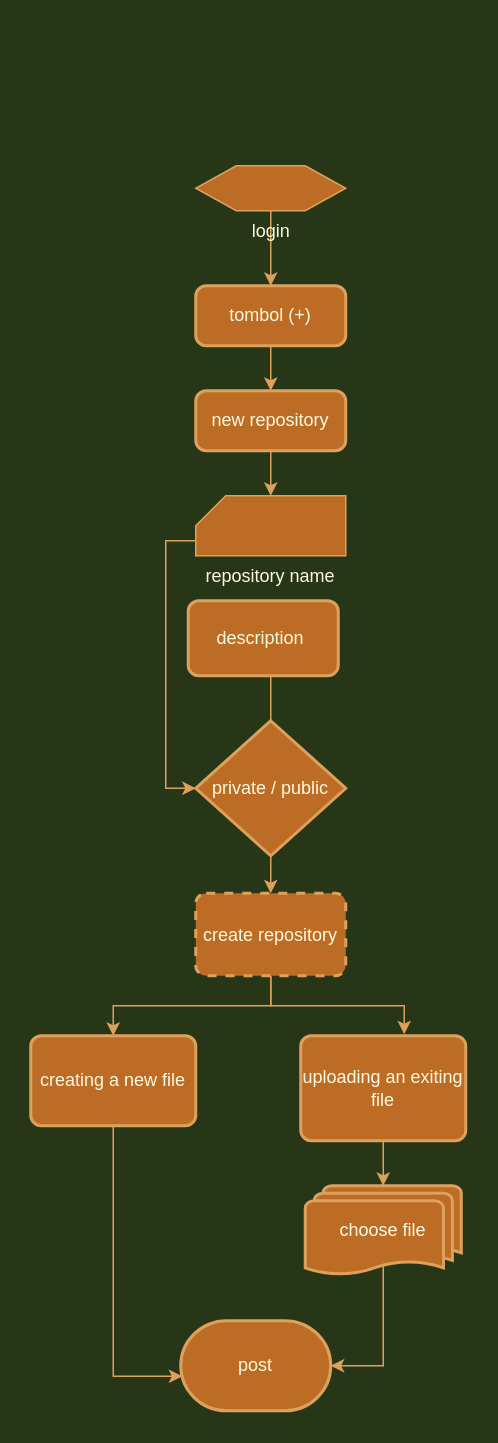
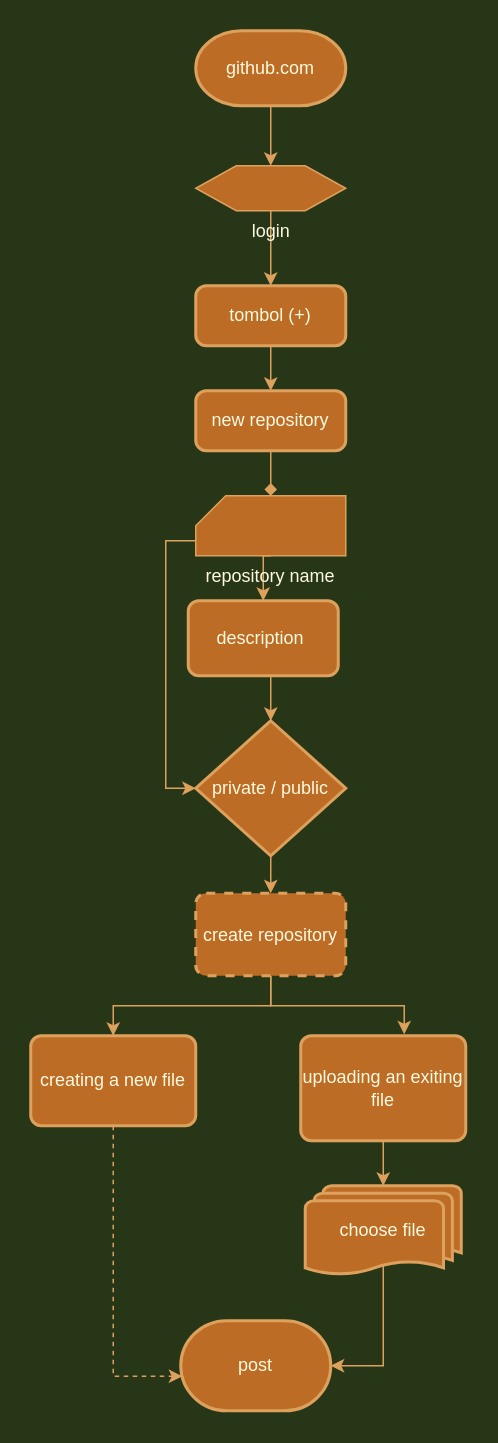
none -> (271, 68)
none -> (271, 131)
(271, 484) -> (271, 483)
none -> (263, 572)
(271, 713) -> (271, 709)
(113, 1280) -> (113, 1280)
